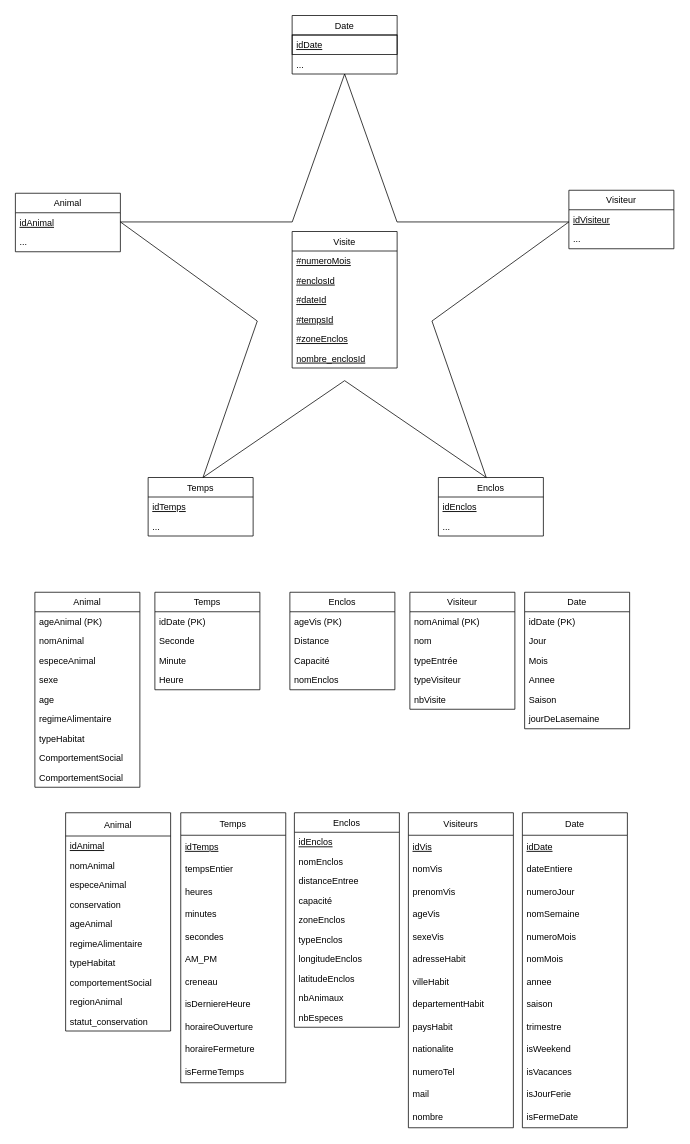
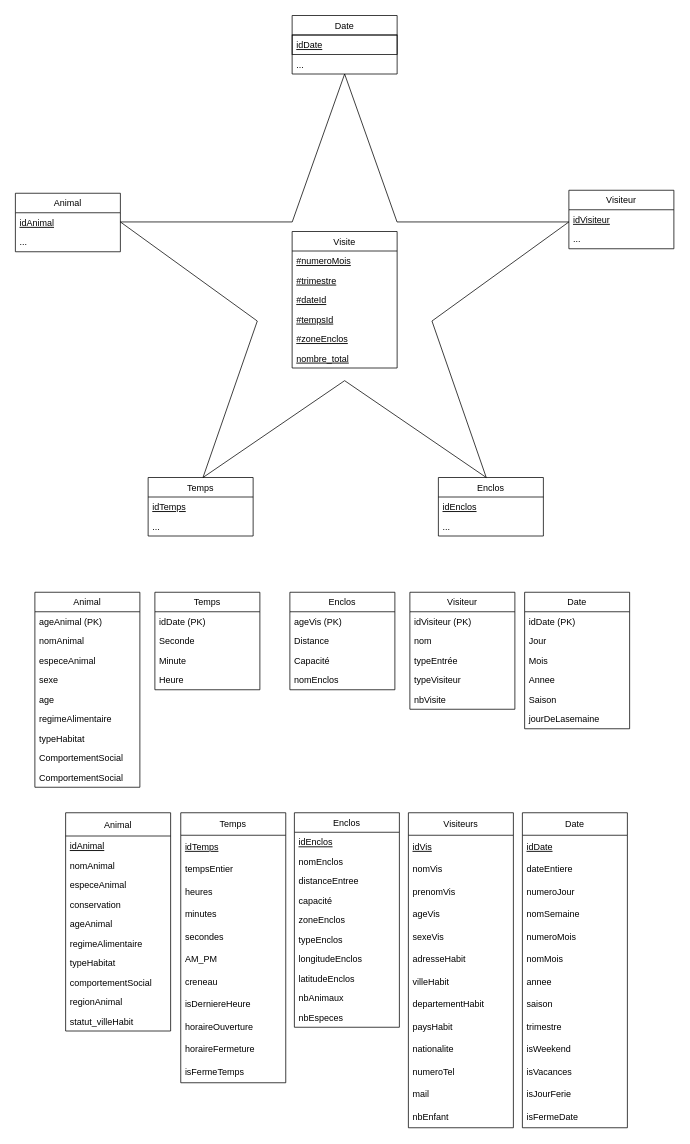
(318, 281) -> (320, 281)
(333, 359) -> (325, 359)
(446, 622) -> (447, 622)
(116, 1022) -> (108, 1022)
(428, 1117) -> (433, 1117)
